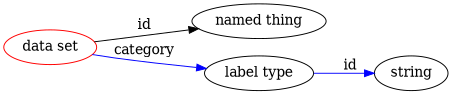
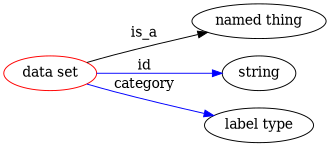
(144, 26) -> (144, 33)
(339, 73) -> (154, 73)
